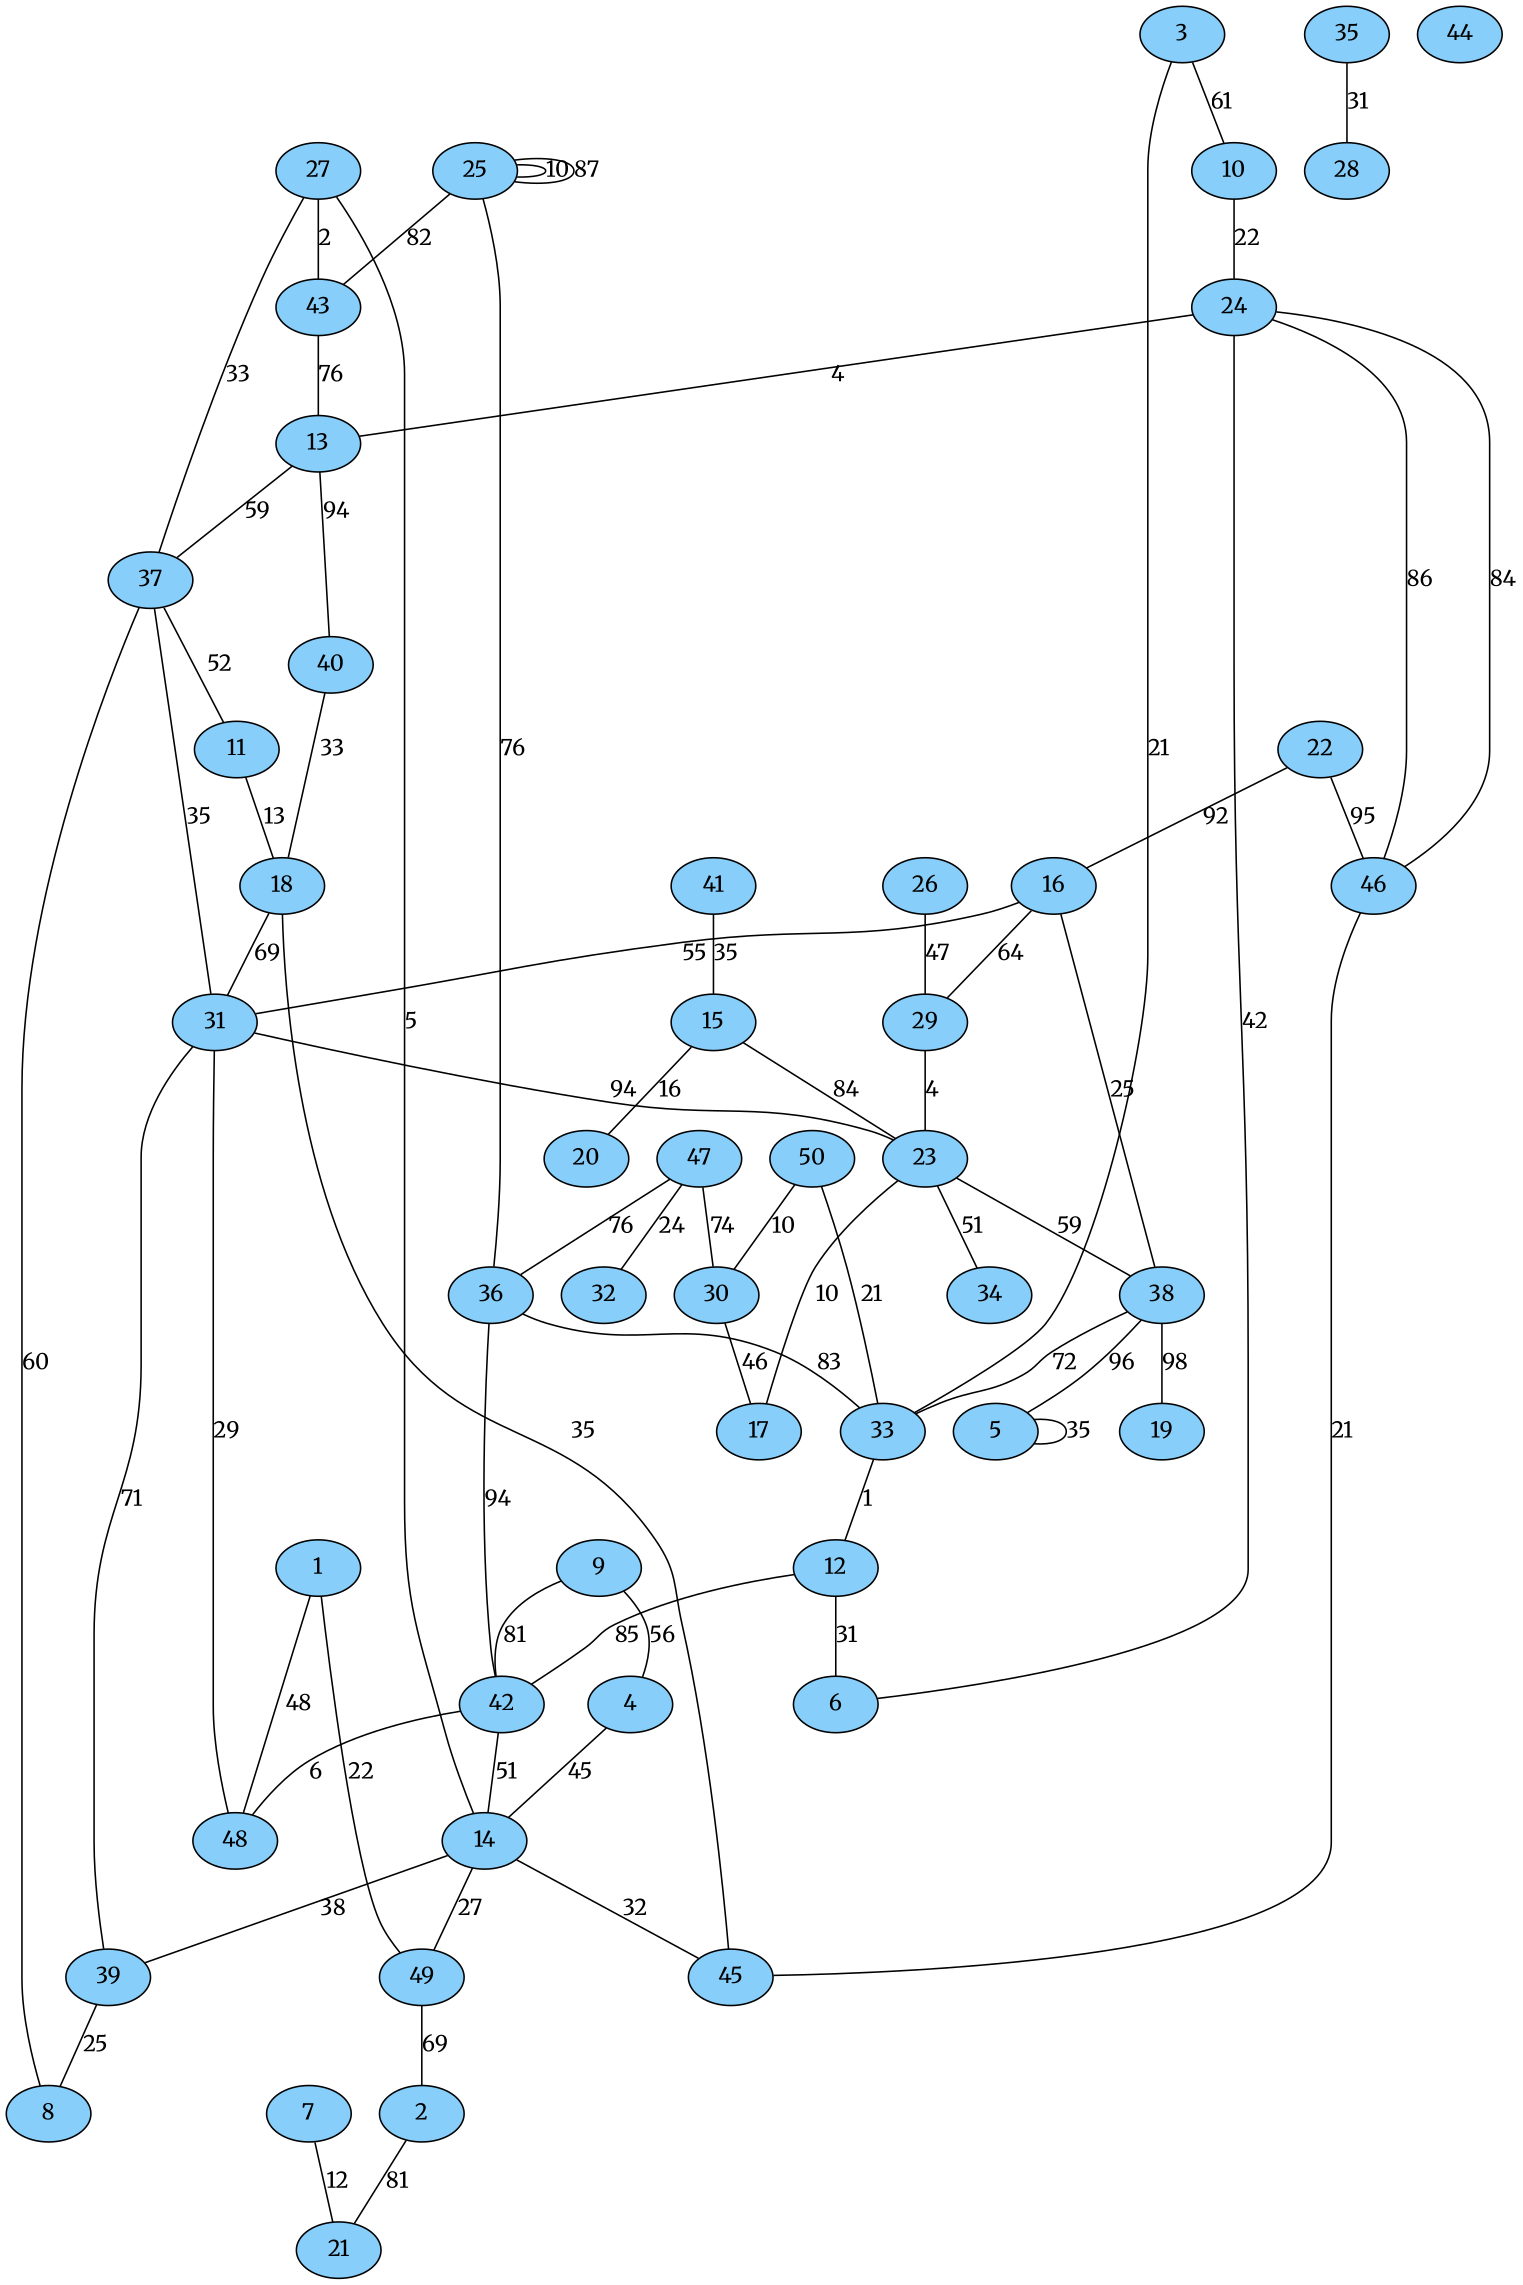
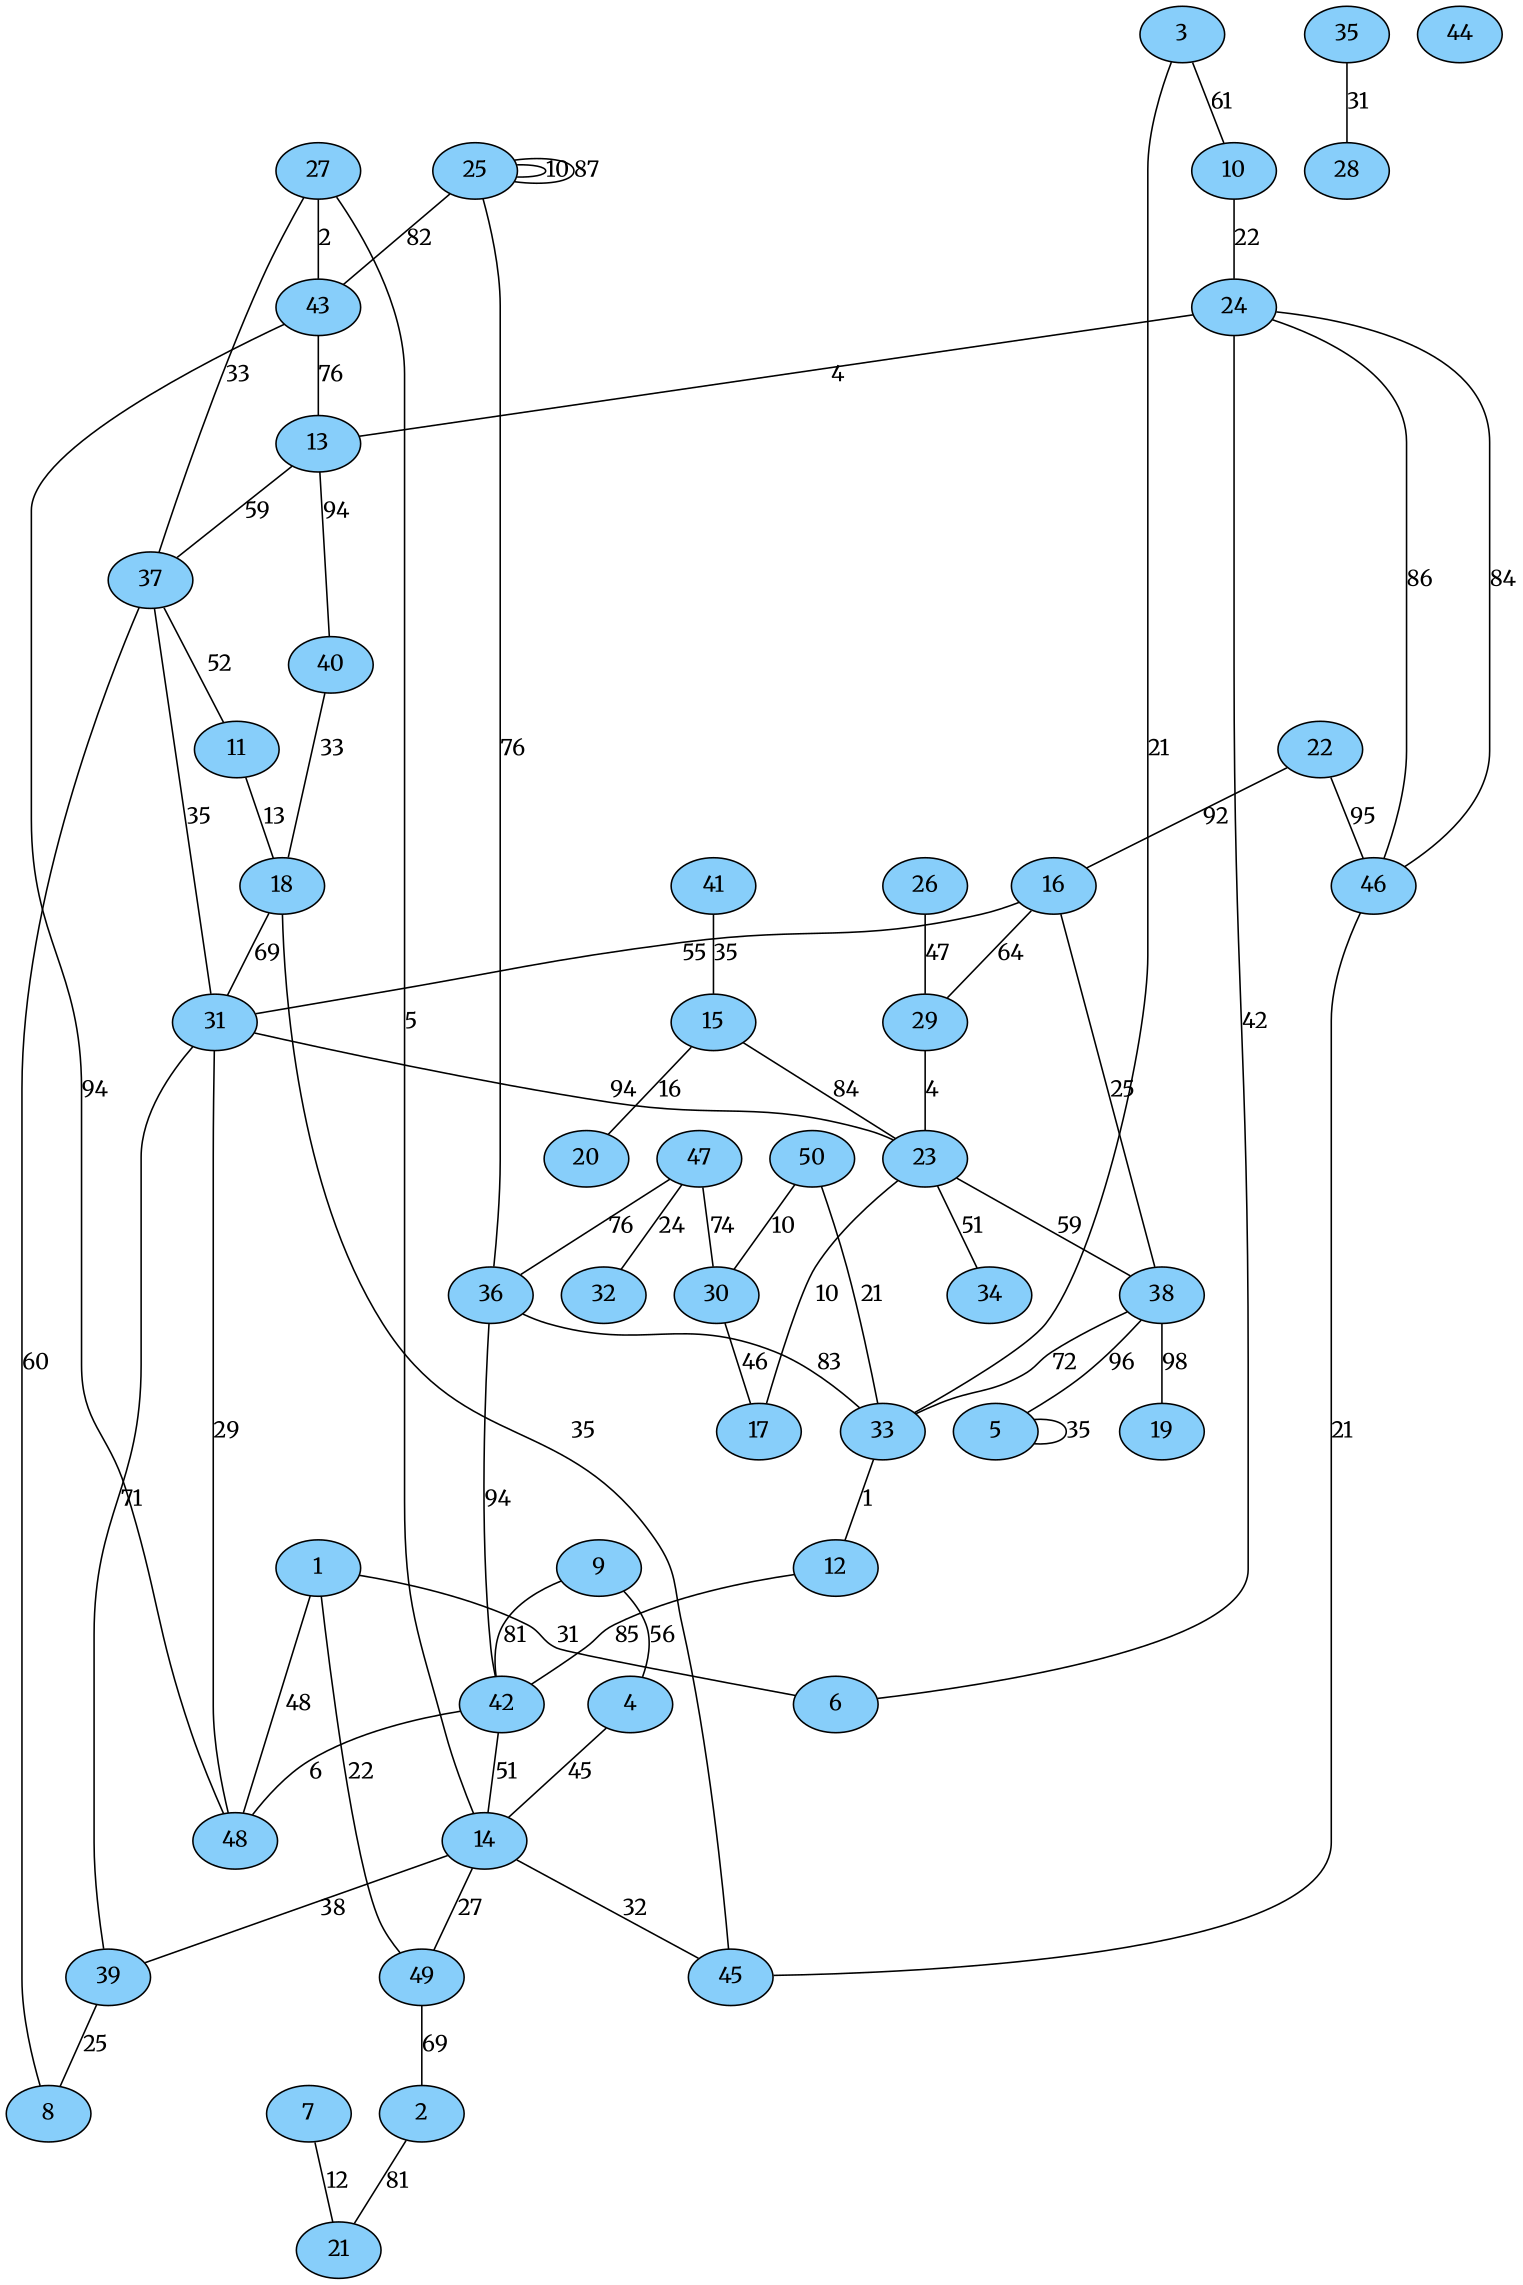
none -> (73, 1011)
(836, 1636) -> (560, 1649)
